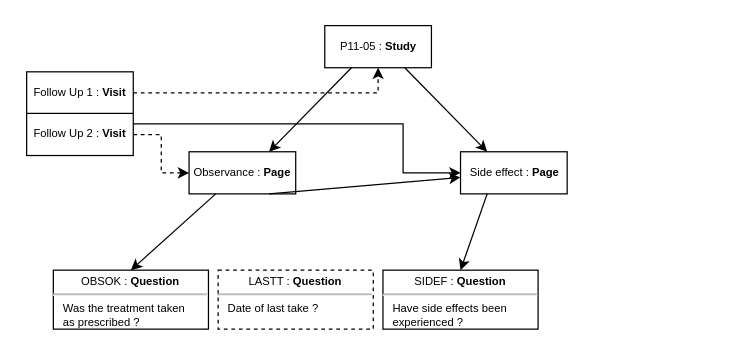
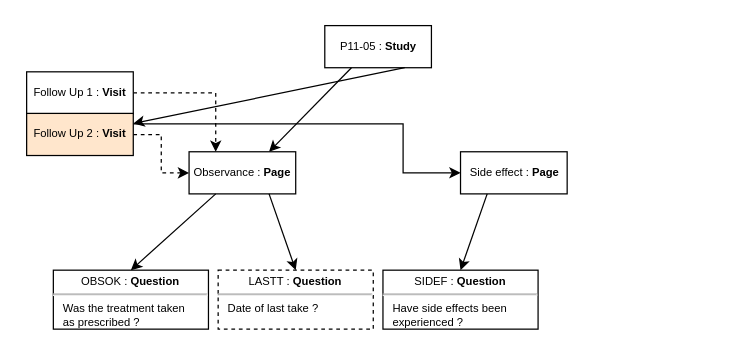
(339, 93) -> (216, 116)
(443, 107) -> (208, 108)
(80, 135) -> (80, 135)
(361, 186) -> (281, 228)
